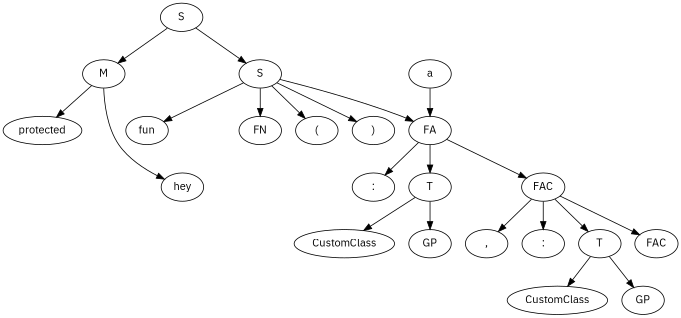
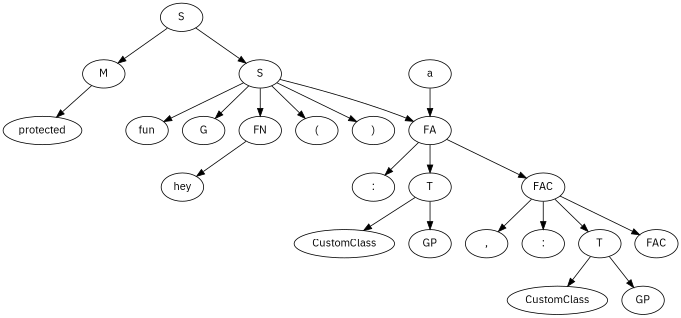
none -> (204, 130)
(116, 141) -> (225, 156)
